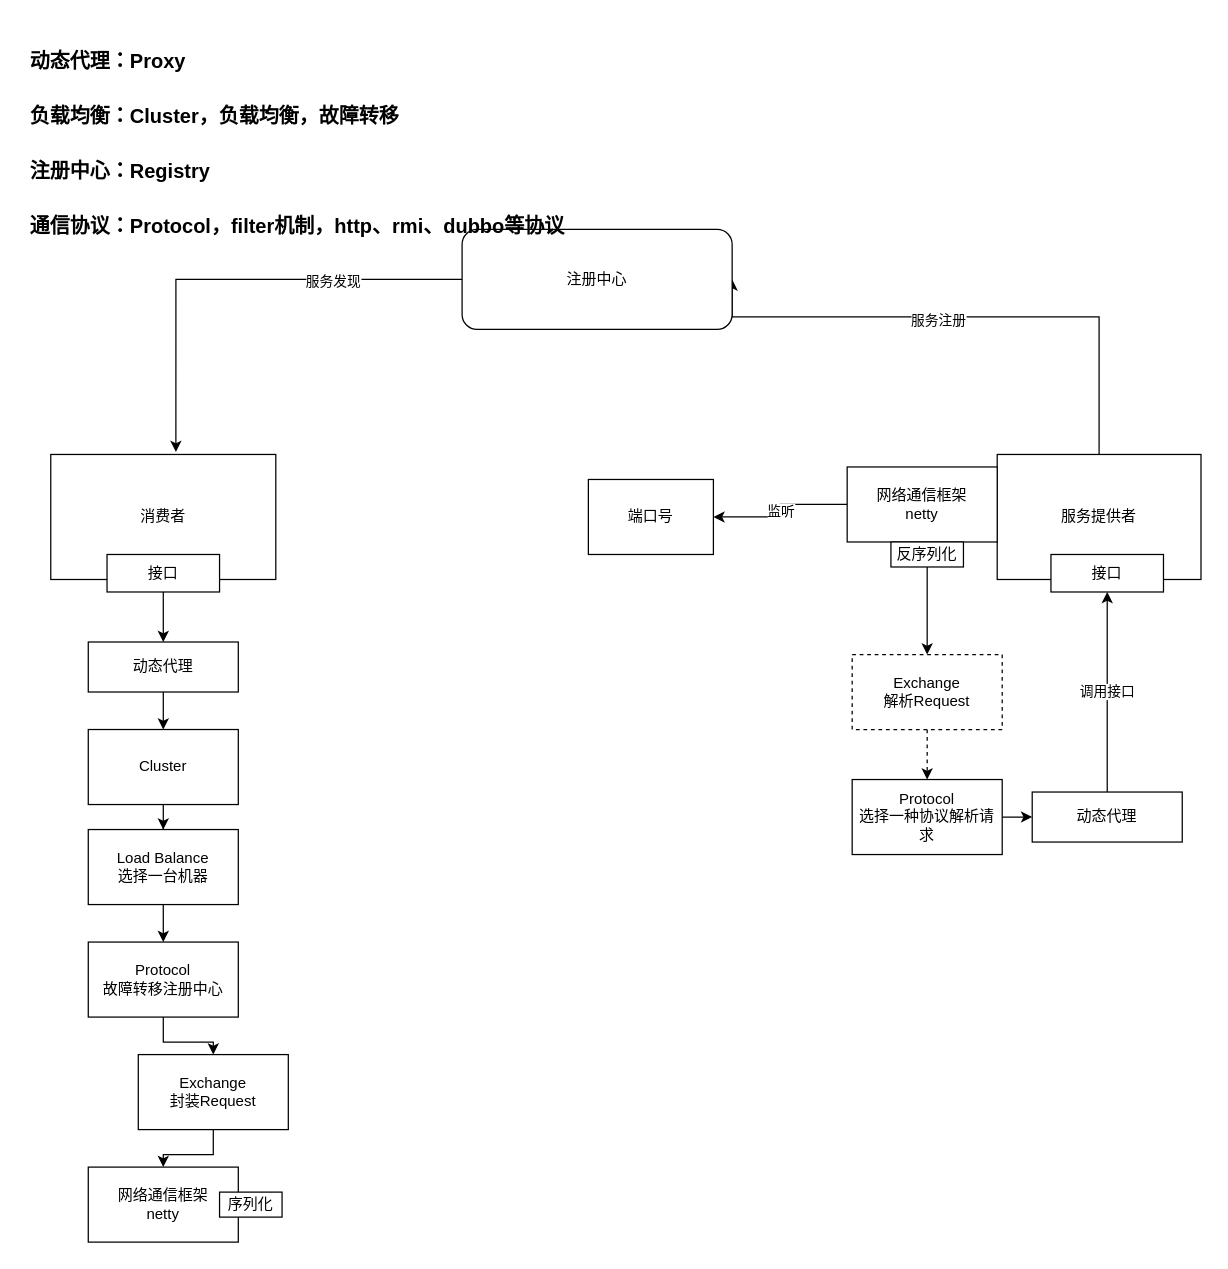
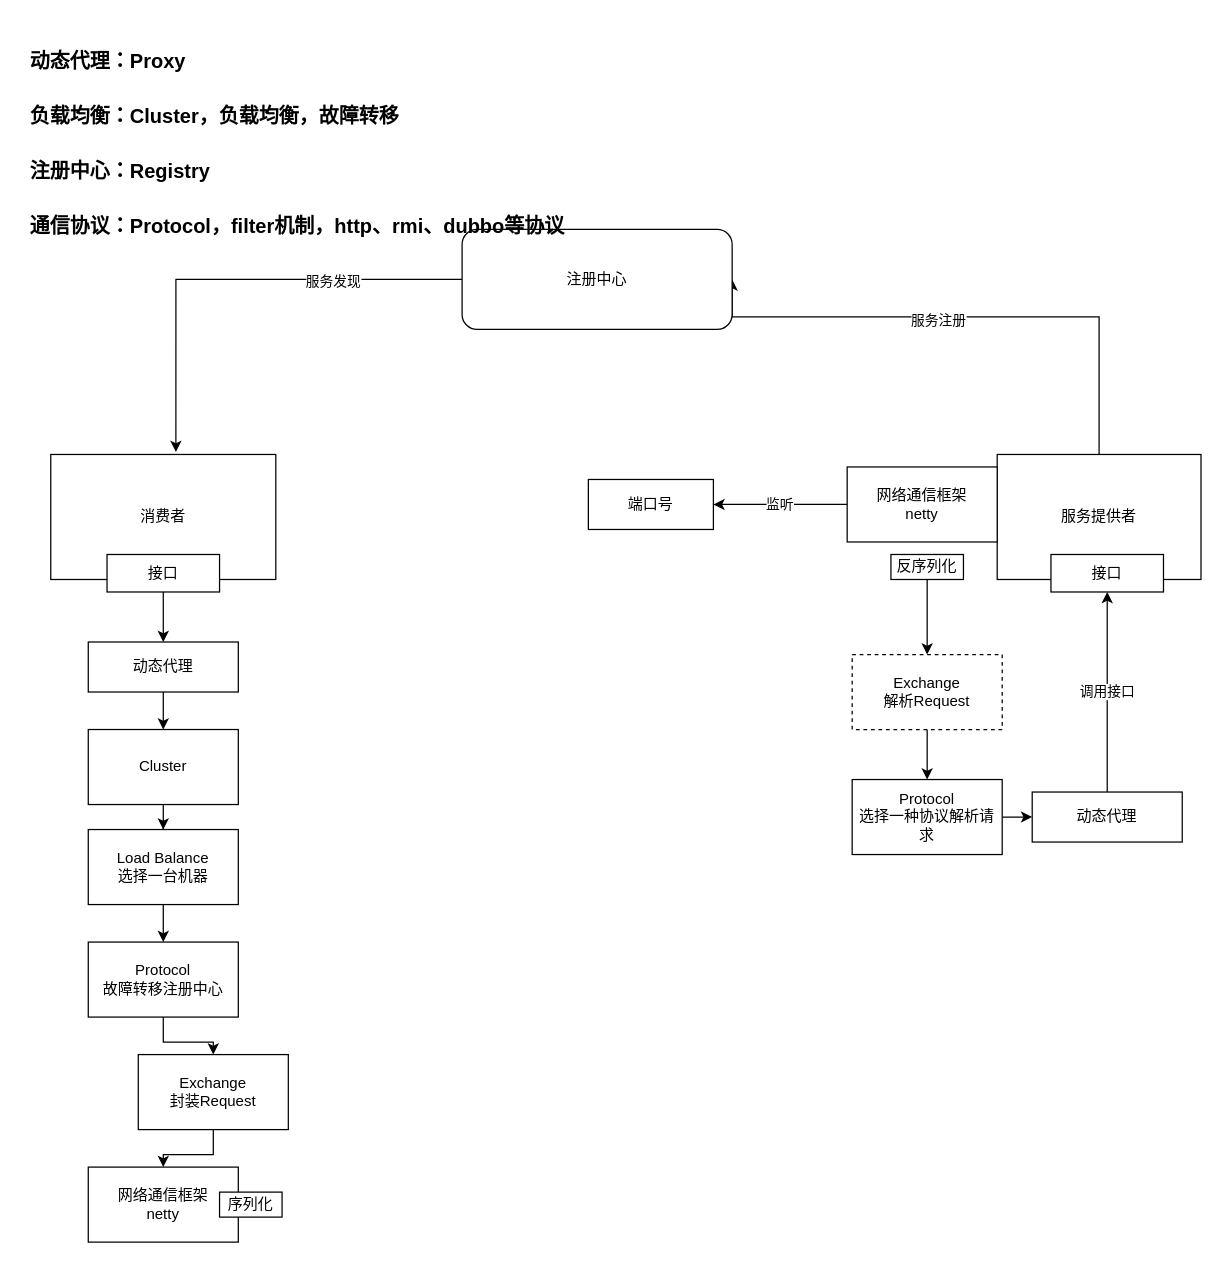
(651, 517) -> (651, 504)
(927, 554) -> (927, 567)
(927, 749) -> (927, 749)
